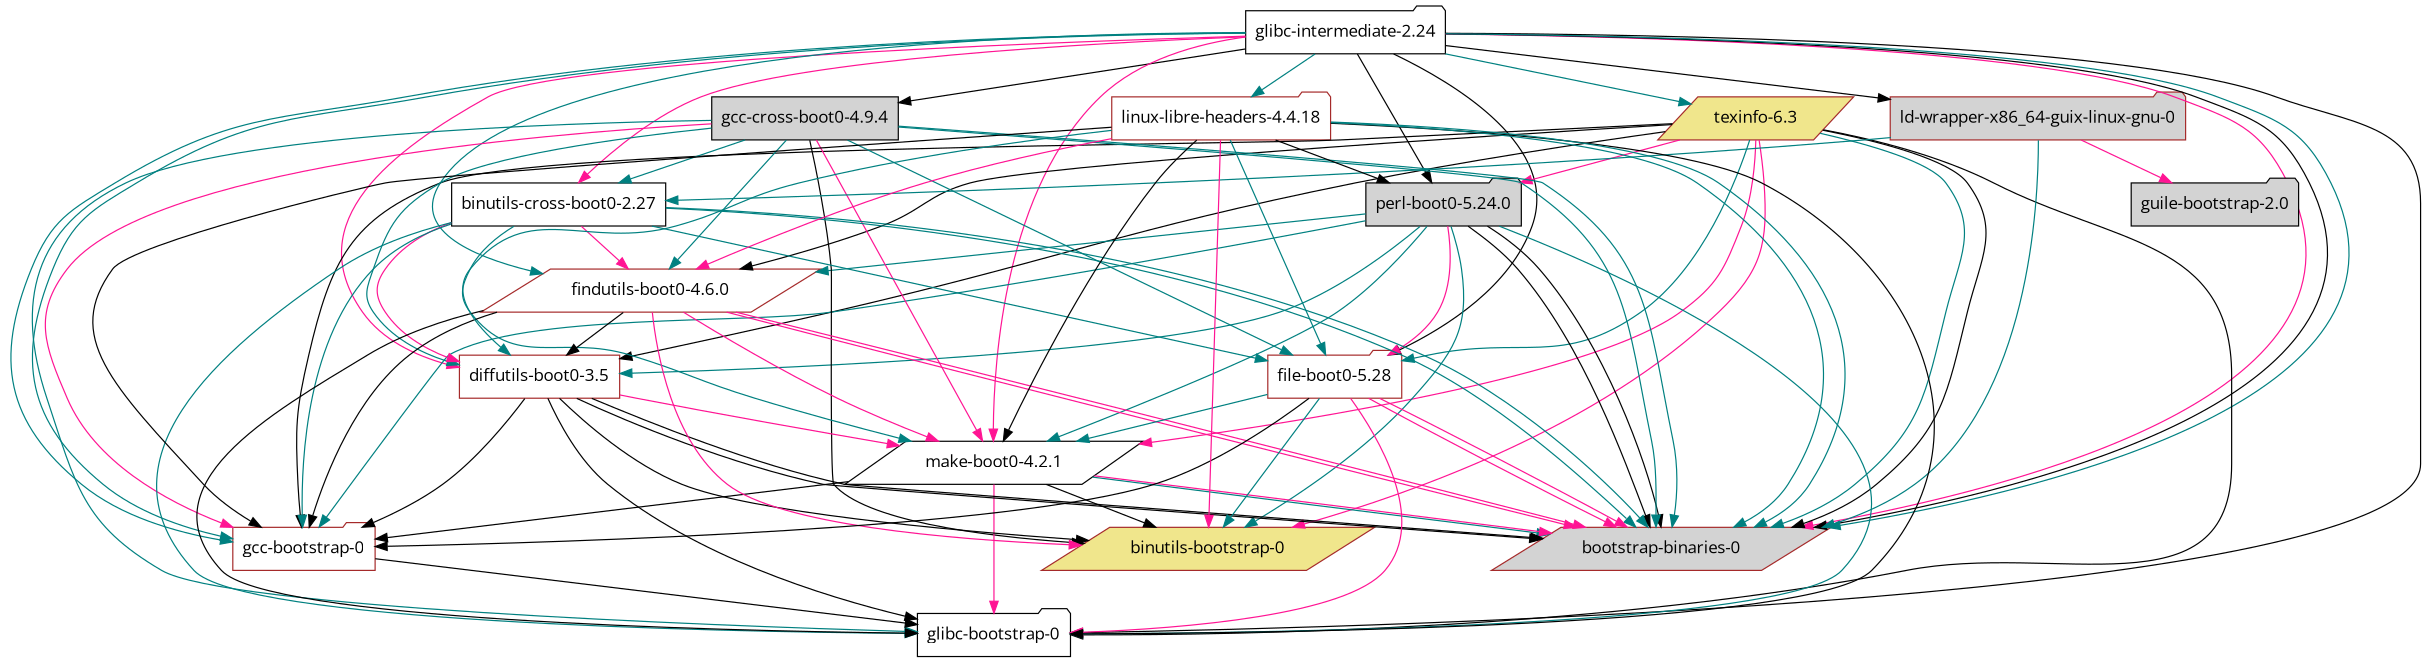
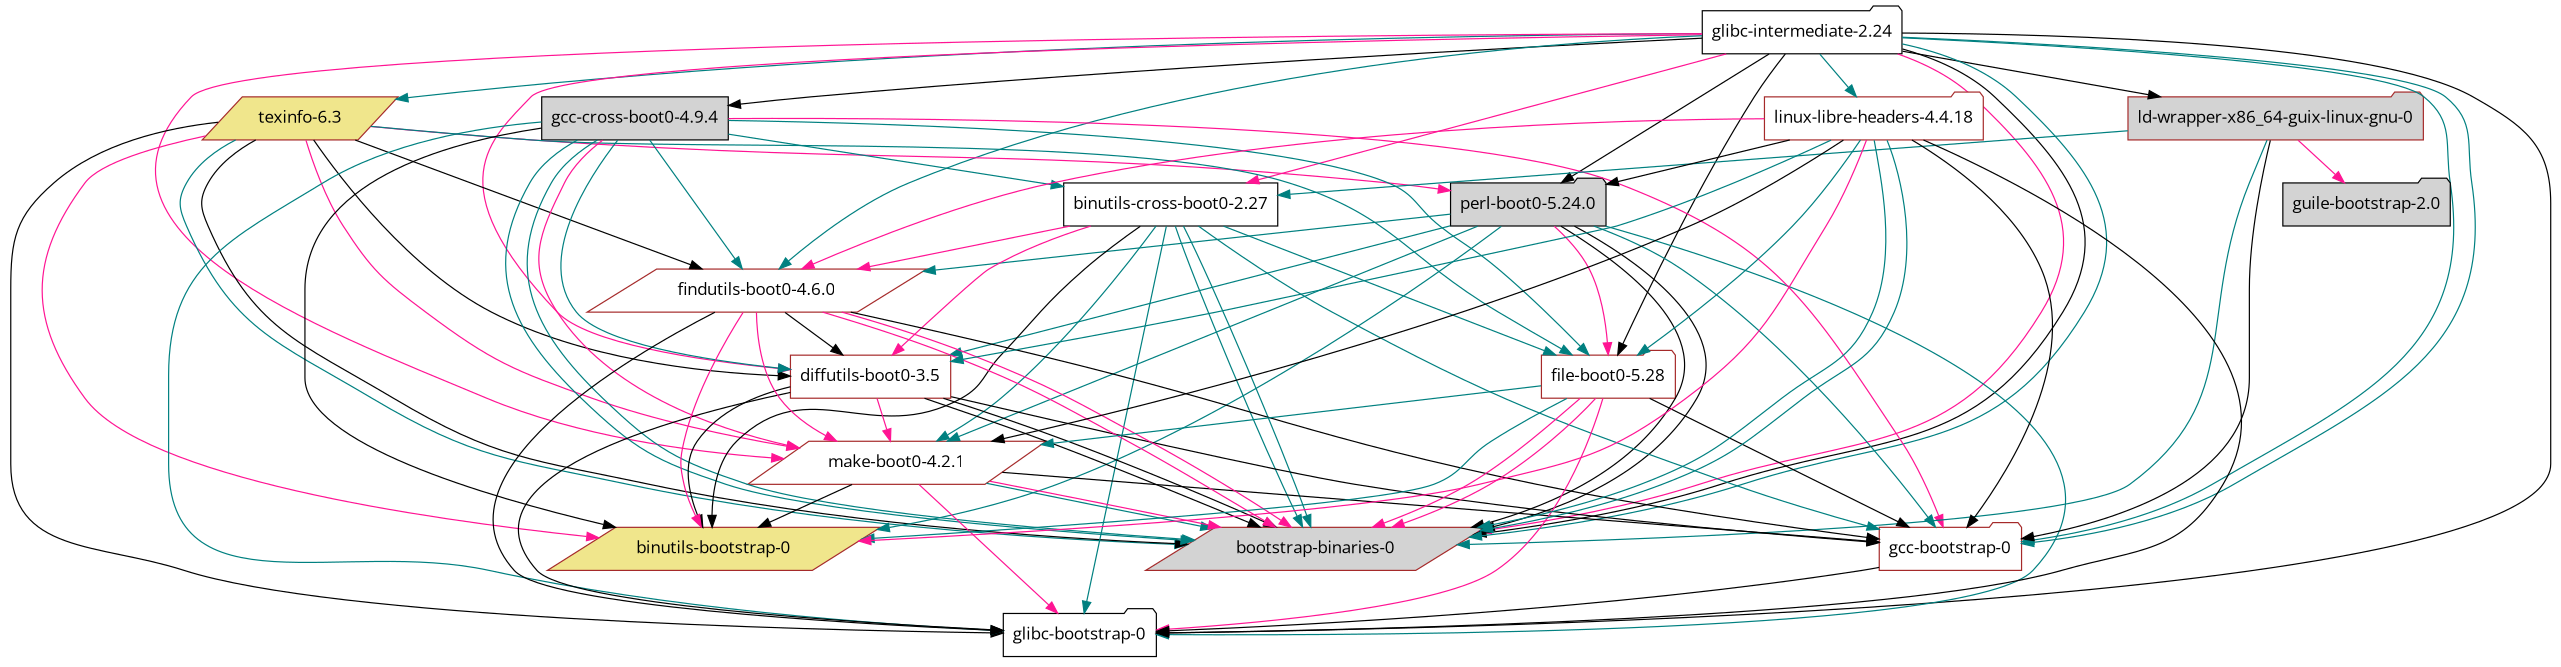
(1267, 142) -> (2245, 402)
none -> (931, 411)
(994, 463) -> (897, 463)
